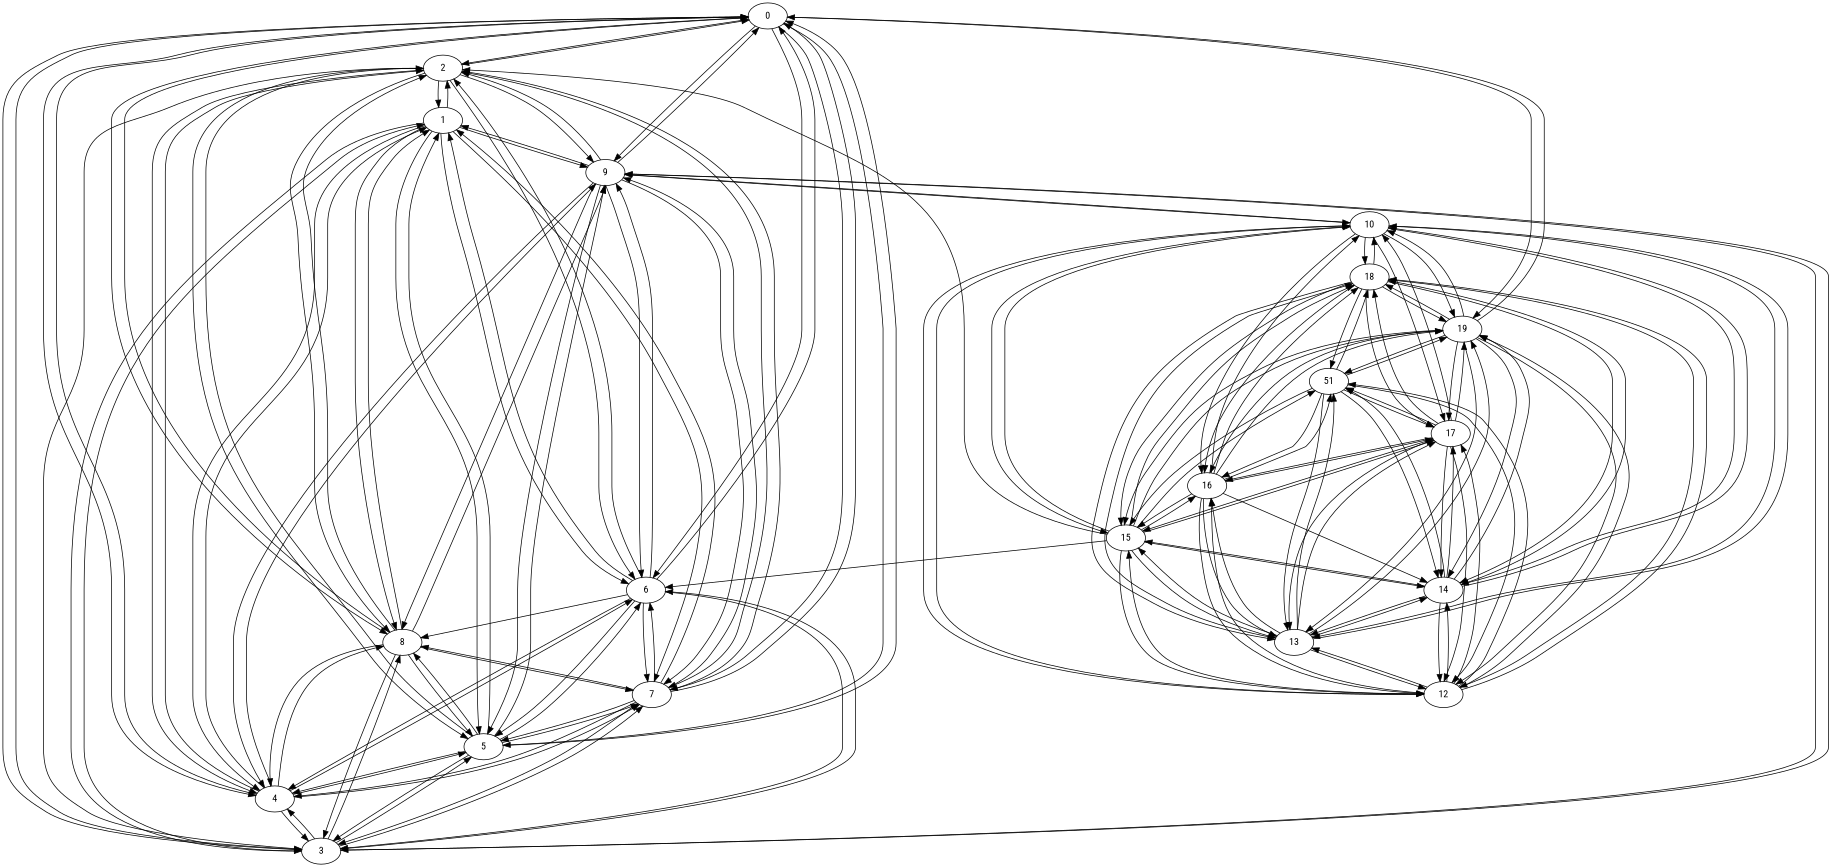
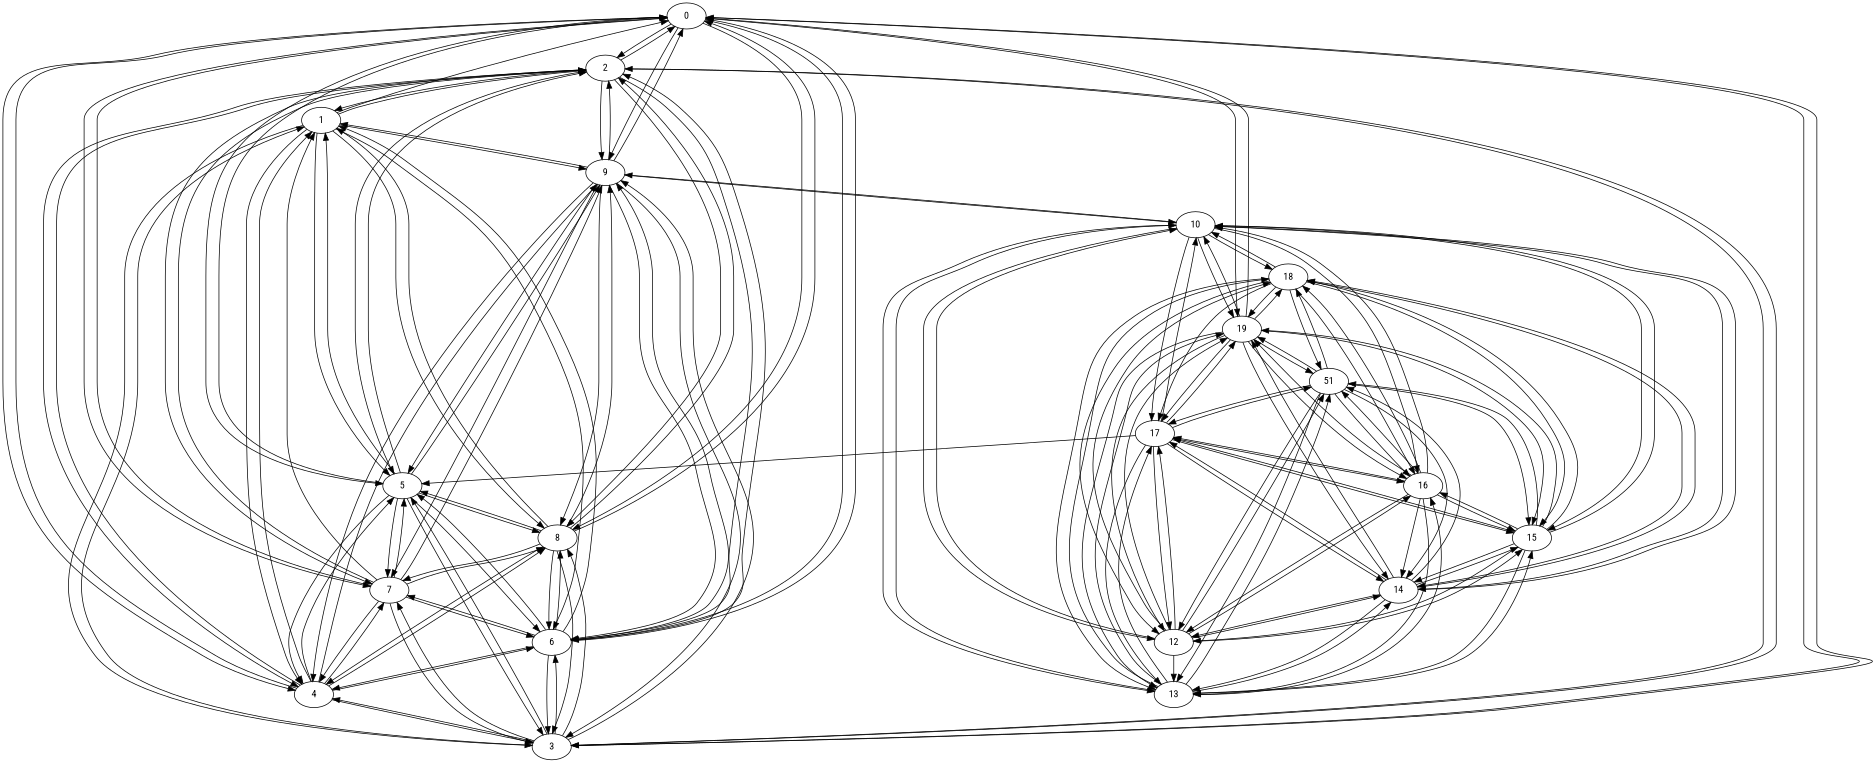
(917, 204) -> (1776, 483)
(1392, 368) -> (782, 459)
(658, 372) -> (498, 63)
(890, 564) -> (550, 586)
(1364, 669) -> none
